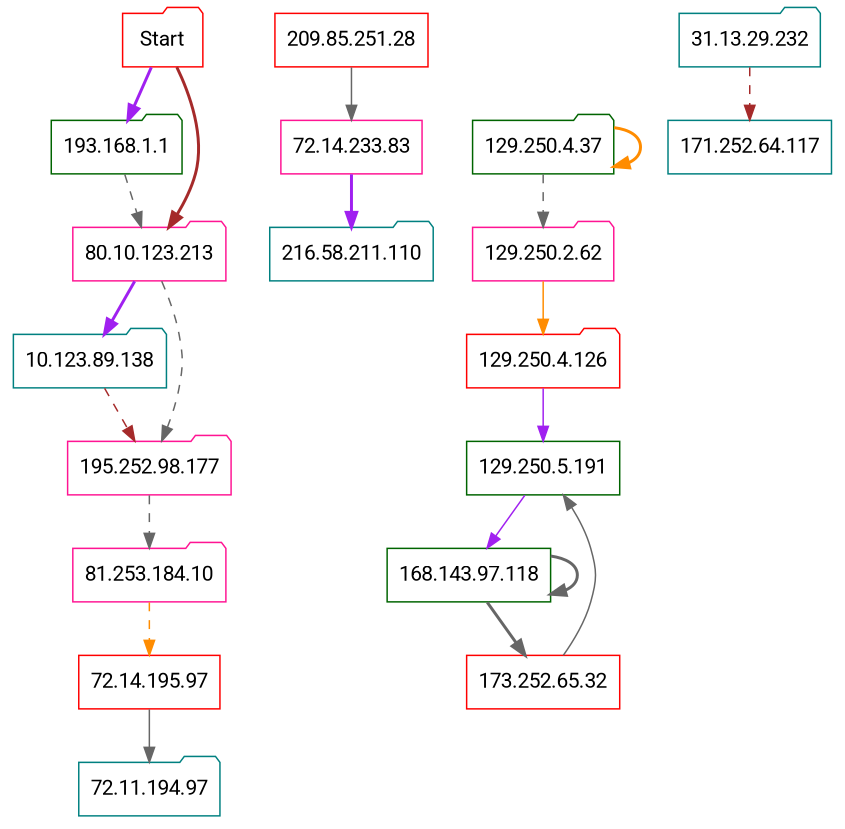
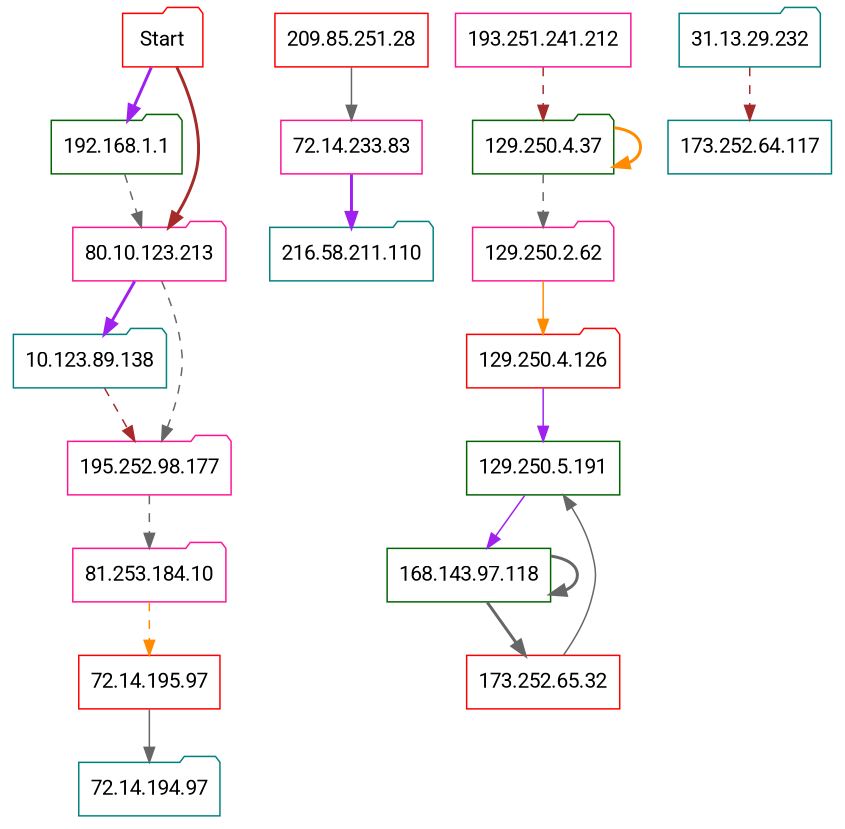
none -> (543, 40)
(117, 147) -> (117, 147)
(750, 147) -> (750, 147)
(149, 789) -> (149, 789)
